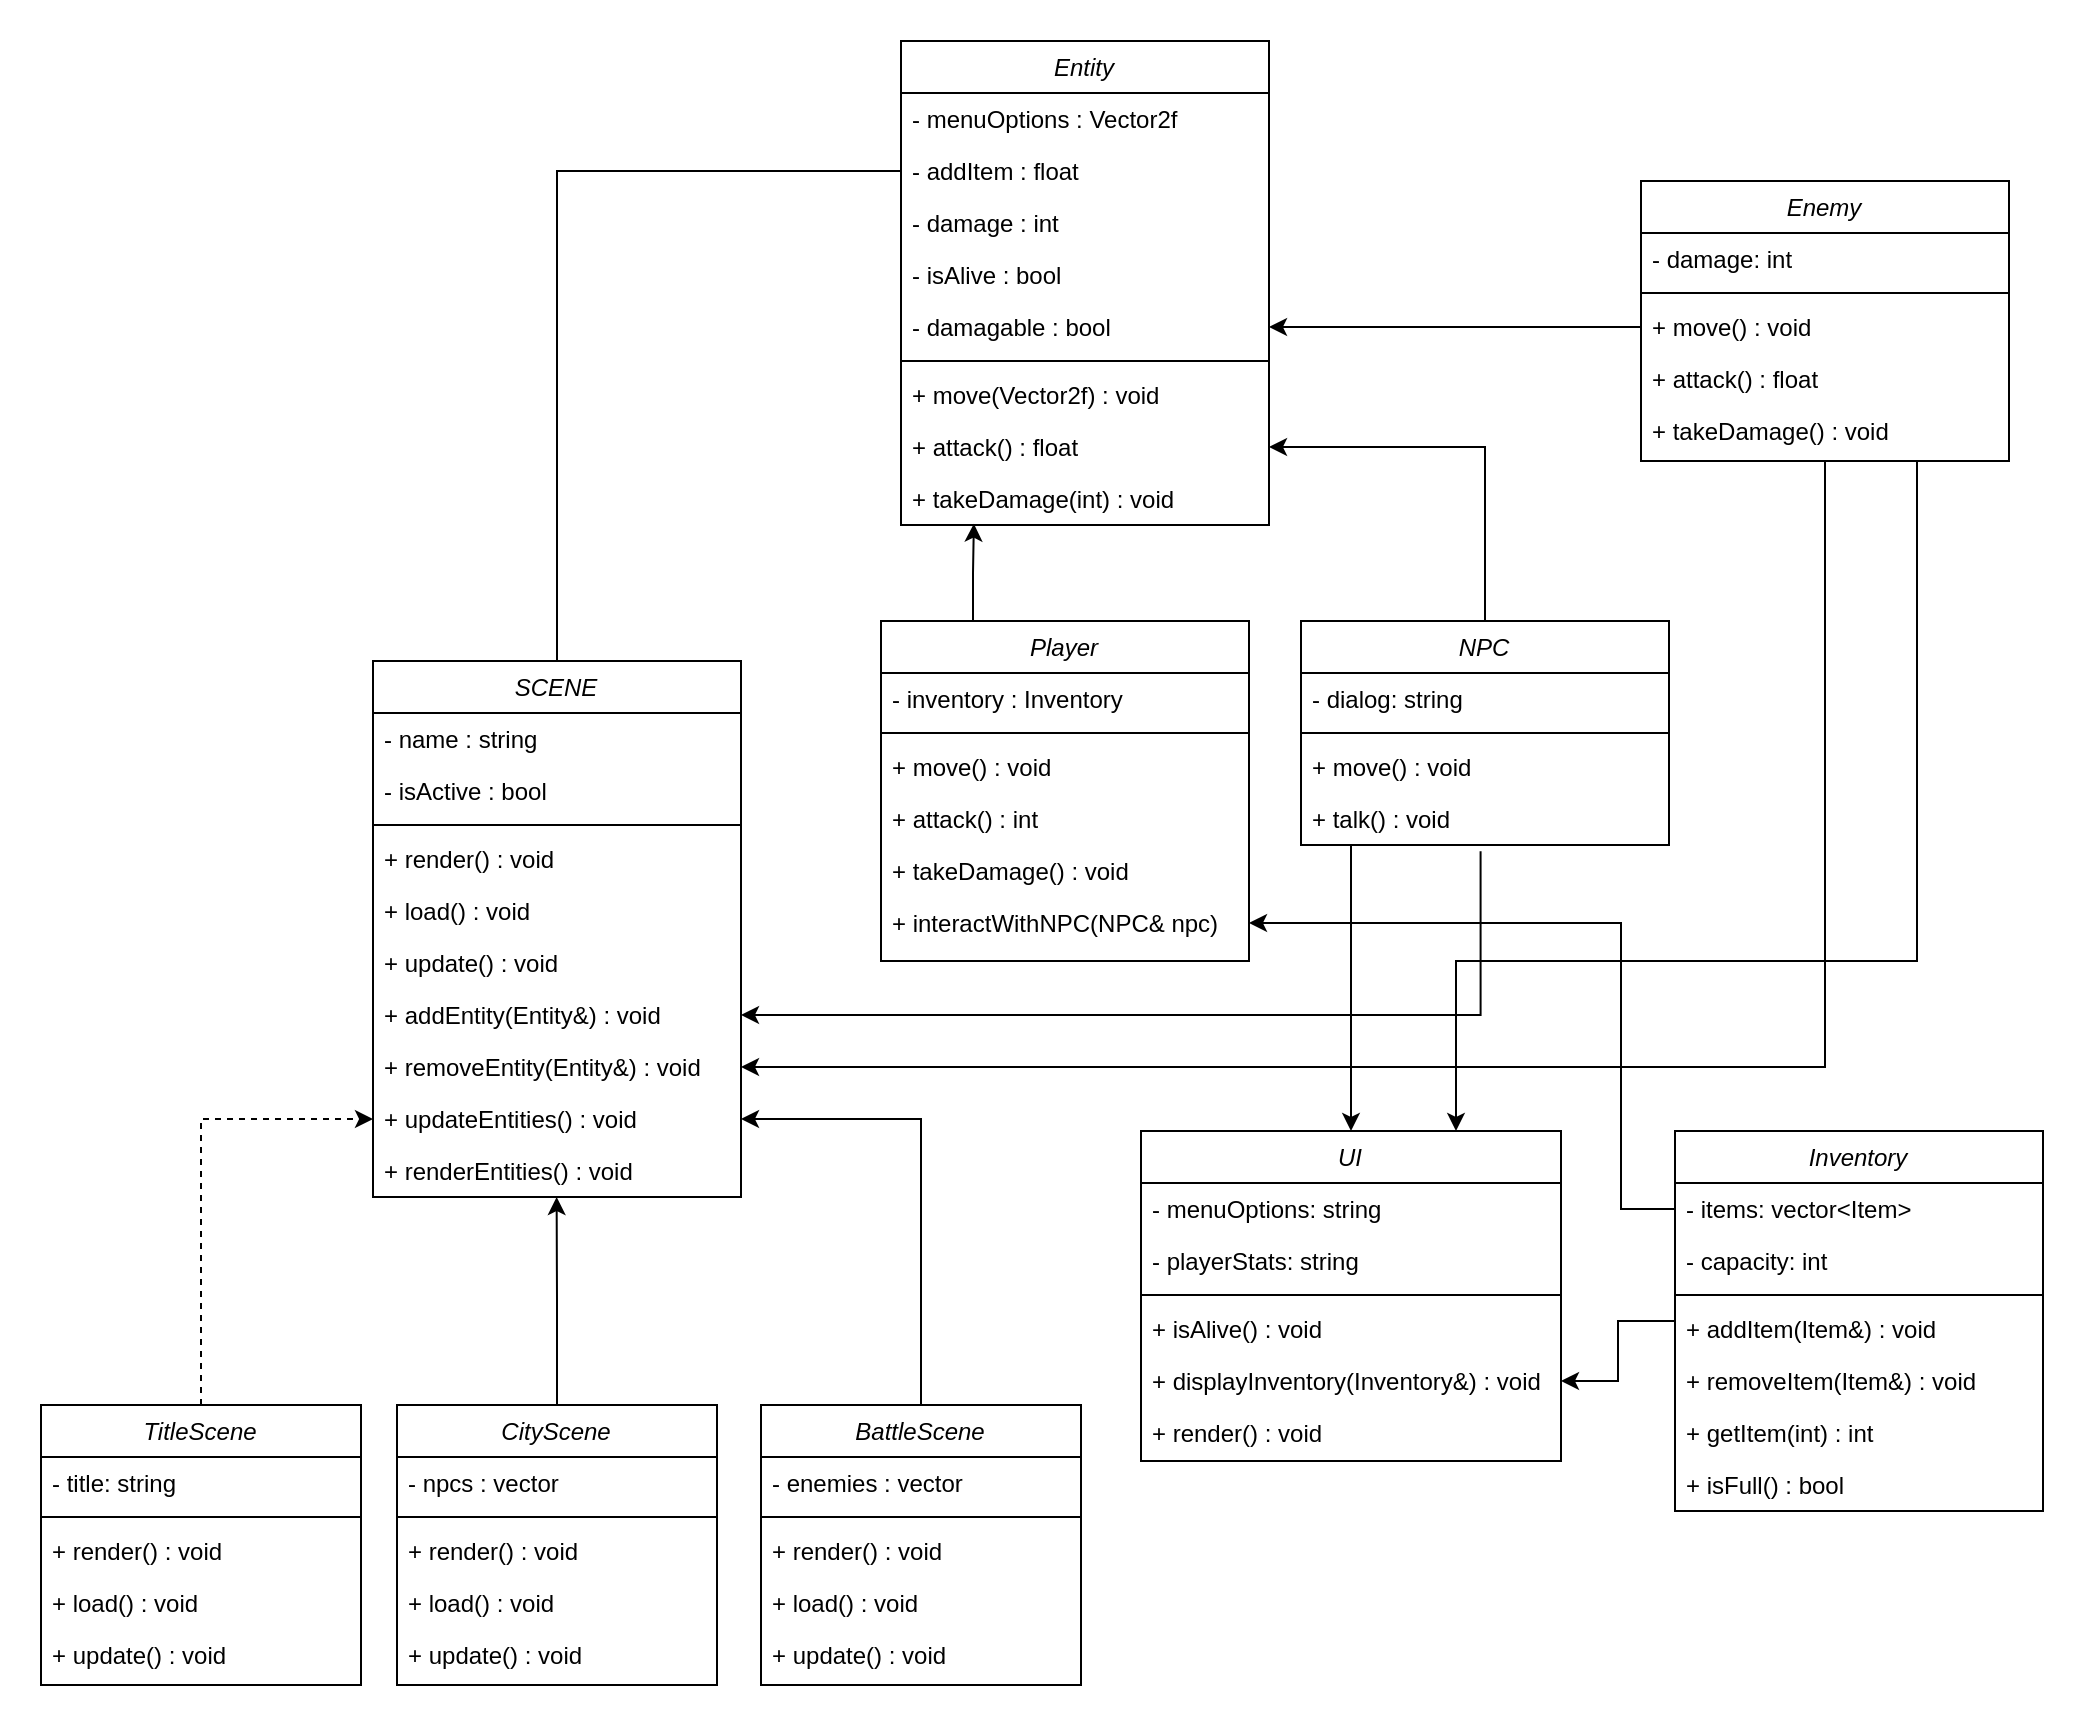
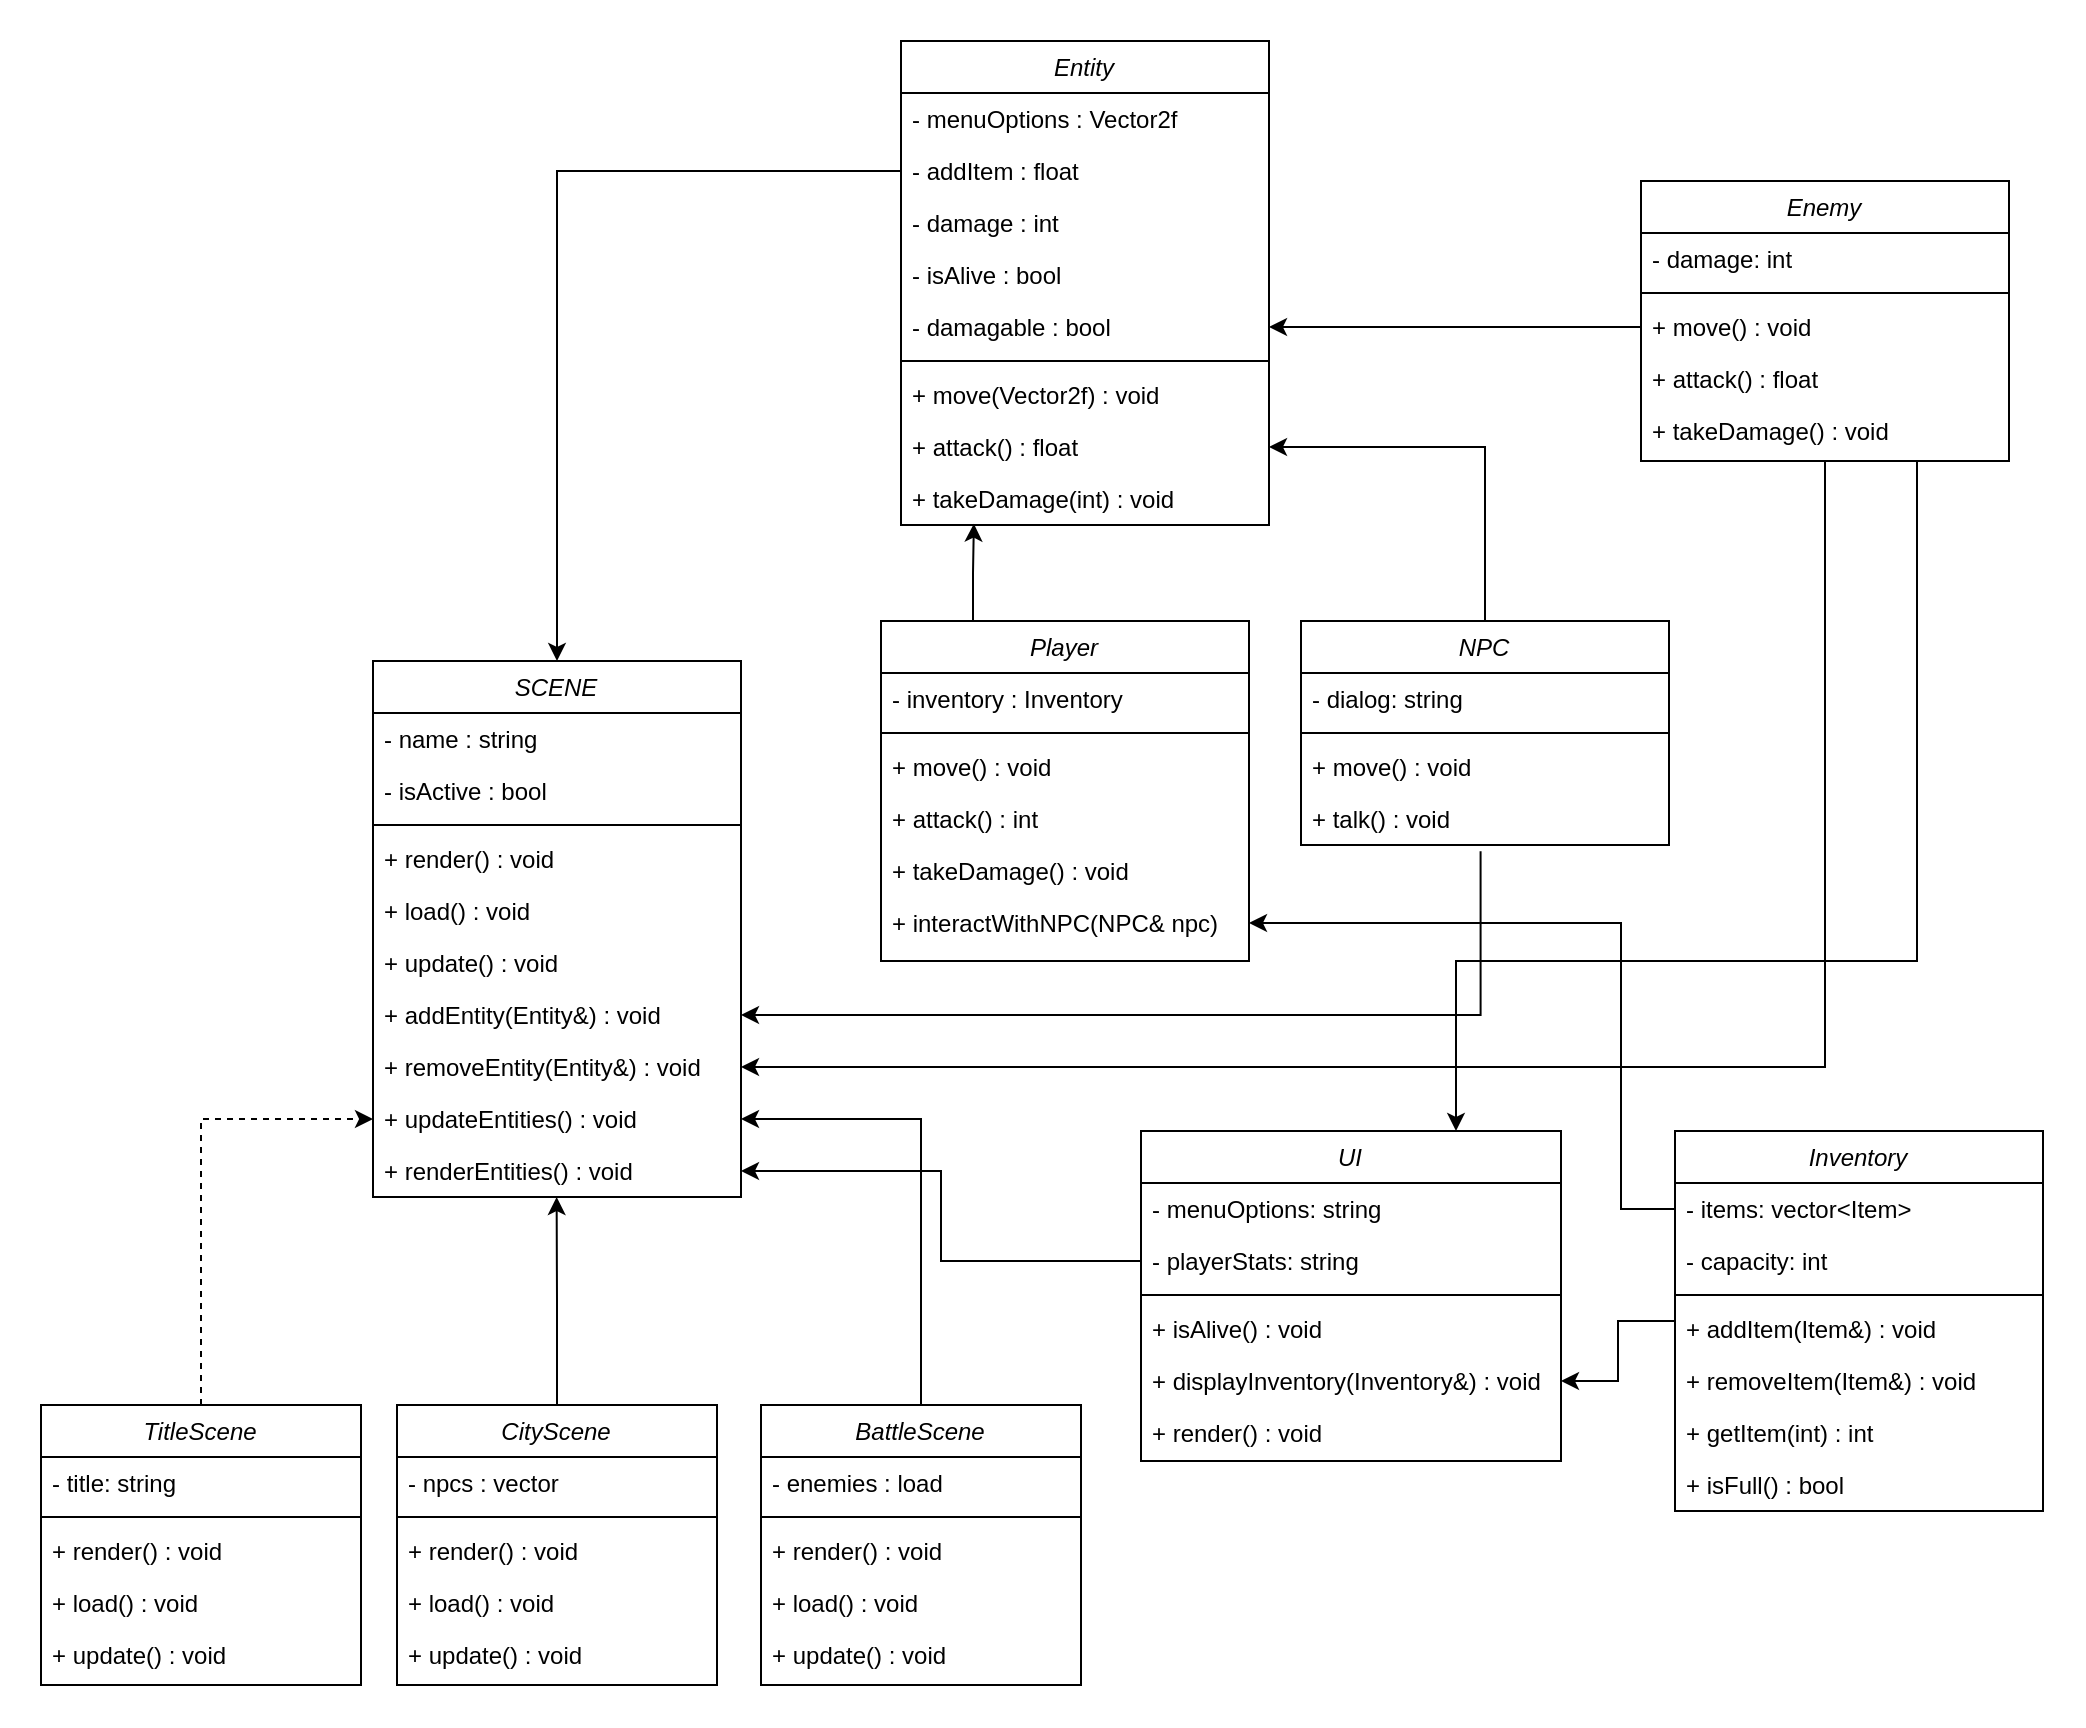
(557, 651) -> (557, 646)
(1351, 983) -> none
none -> (941, 1221)
(877, 1484) -> (861, 1484)
